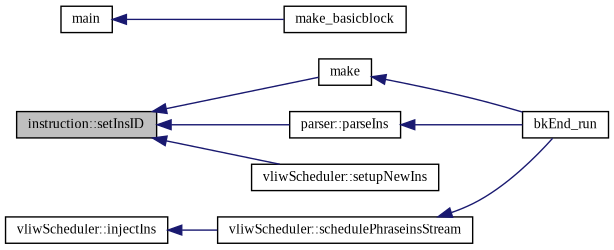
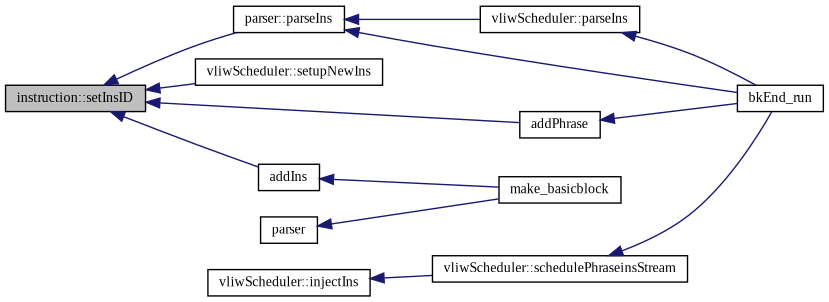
(87, 19) -> (289, 230)
none -> (560, 19)
(345, 72) -> (560, 125)
none -> (289, 177)
